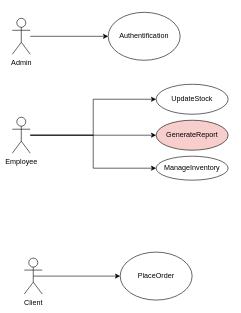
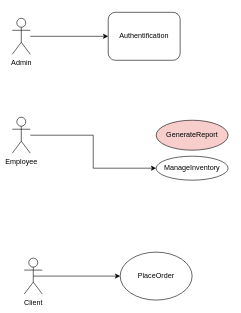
(144, 36) -> (144, 36)
(93, 99) -> none
(192, 99) -> none
(150, 135) -> none
